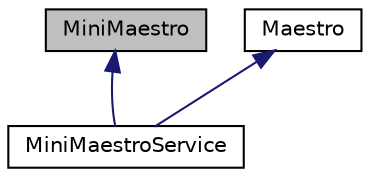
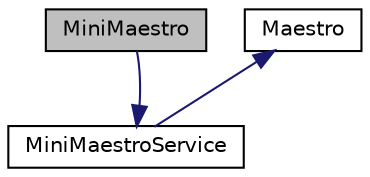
(112, 99) -> (140, 78)
